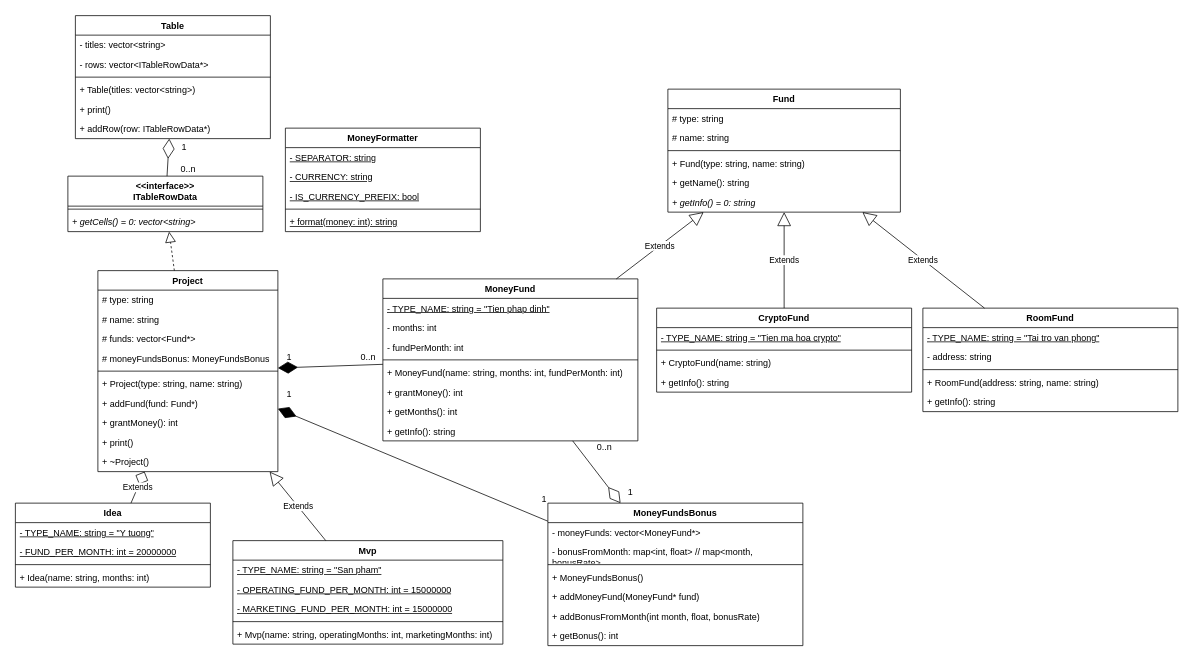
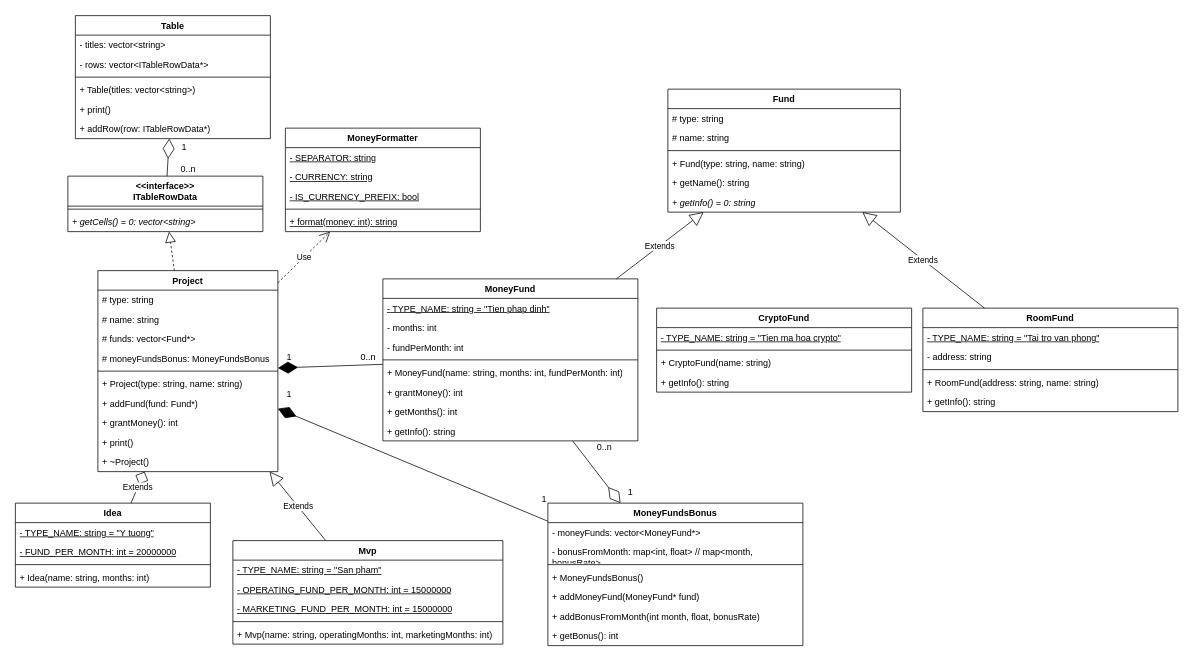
none -> (296, 265)
(784, 267) -> none
